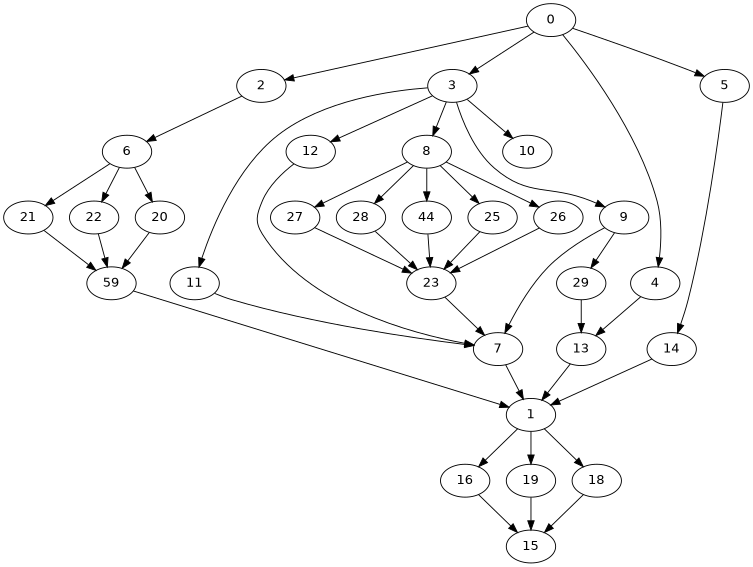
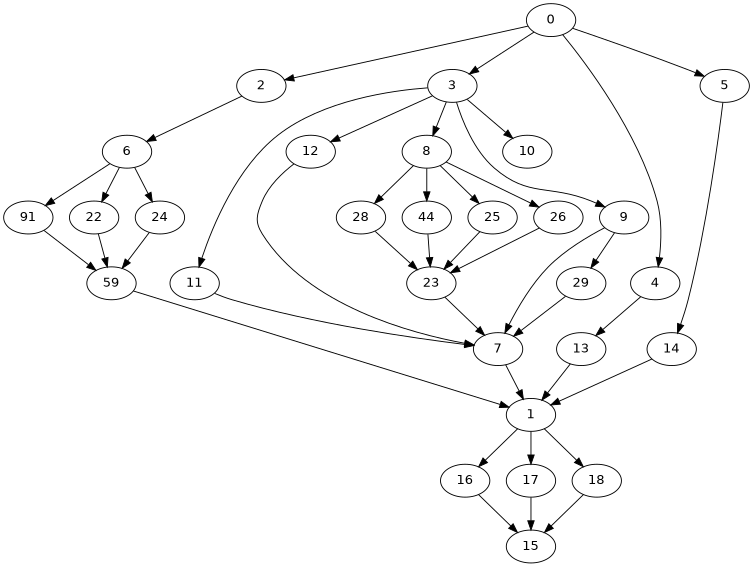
(28, 218) -> (28, 218)
(160, 218) -> (160, 218)
(295, 218) -> none
(581, 312) -> (543, 313)
(531, 481) -> (531, 481)
